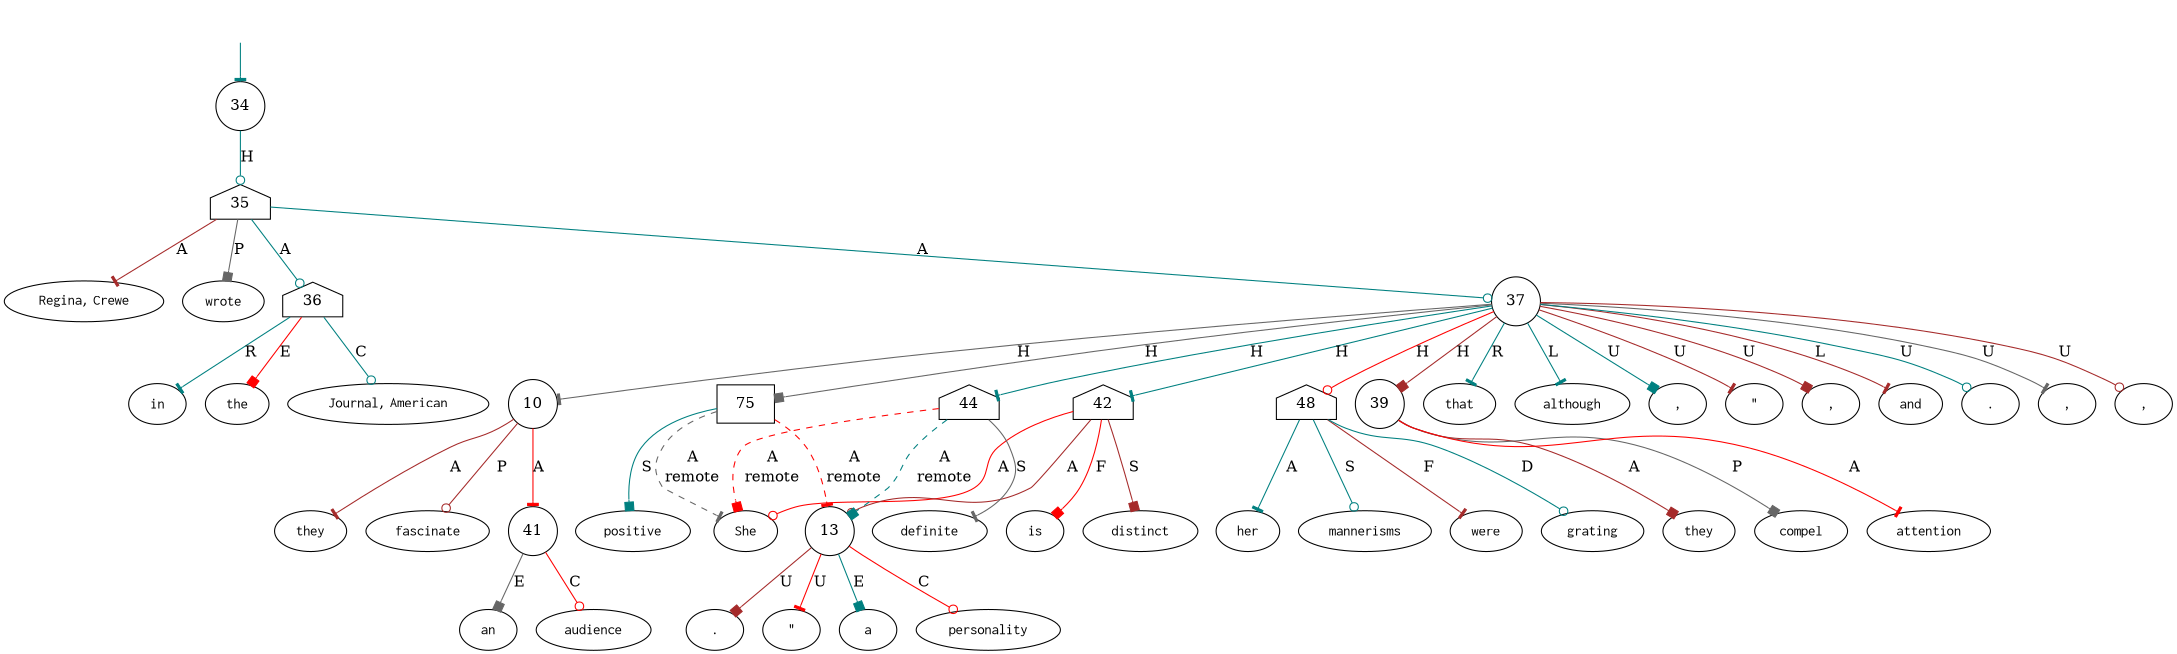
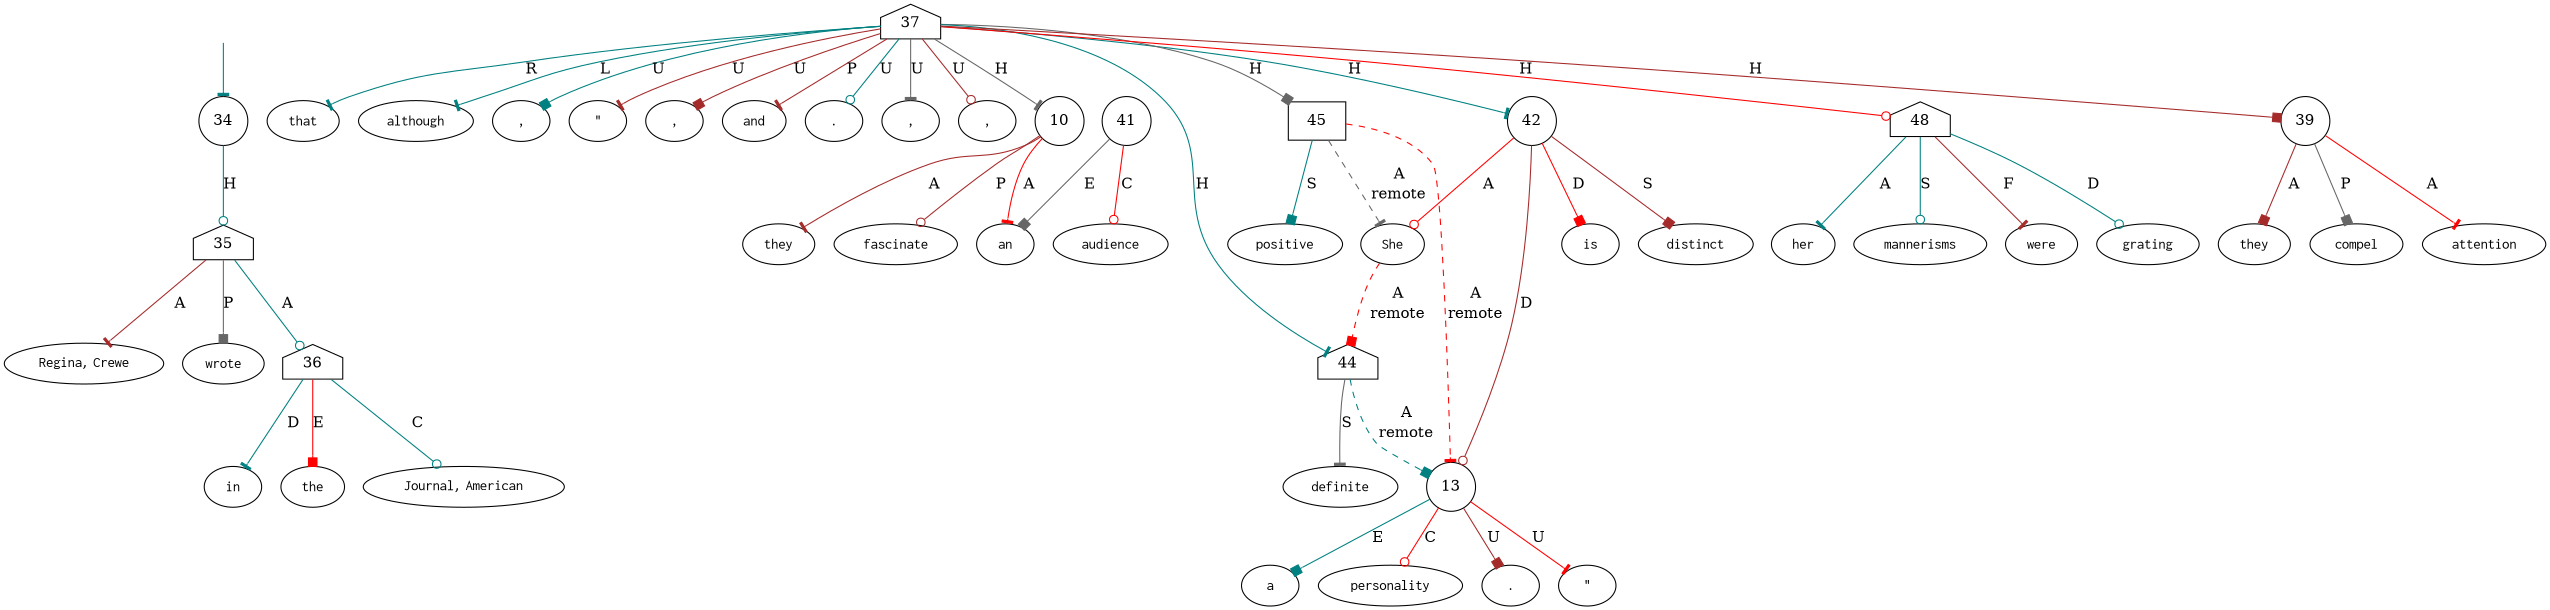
(877, 252) -> none
(1516, 301) -> (911, 23)
(250, 353) -> (294, 423)
(1820, 353) -> (852, 70)
(746, 404) -> (1317, 121)
(1103, 404) -> (1532, 121)
(812, 427) -> (1363, 298)
(533, 465) -> (1019, 175)
(1072, 468) -> (1527, 304)
(1101, 468) -> (1579, 185)
